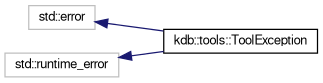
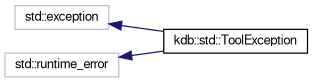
(62, 18) -> (62, 18)
(241, 41) -> (236, 41)
